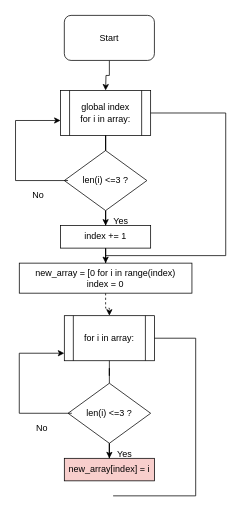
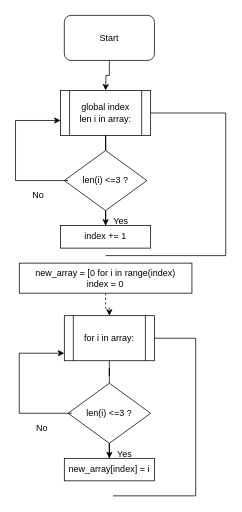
(105, 113) -> (105, 113)
(105, 258) -> none
(109, 469) -> (109, 469)
